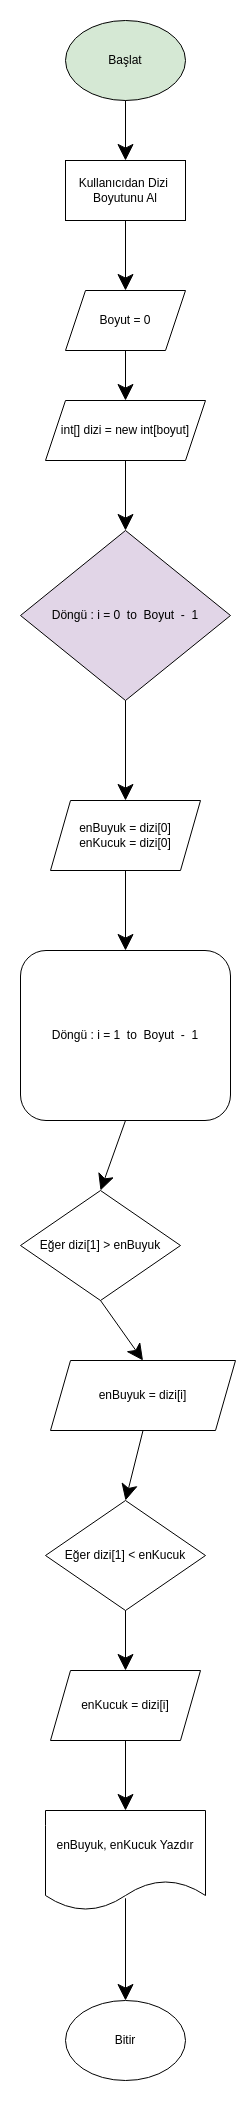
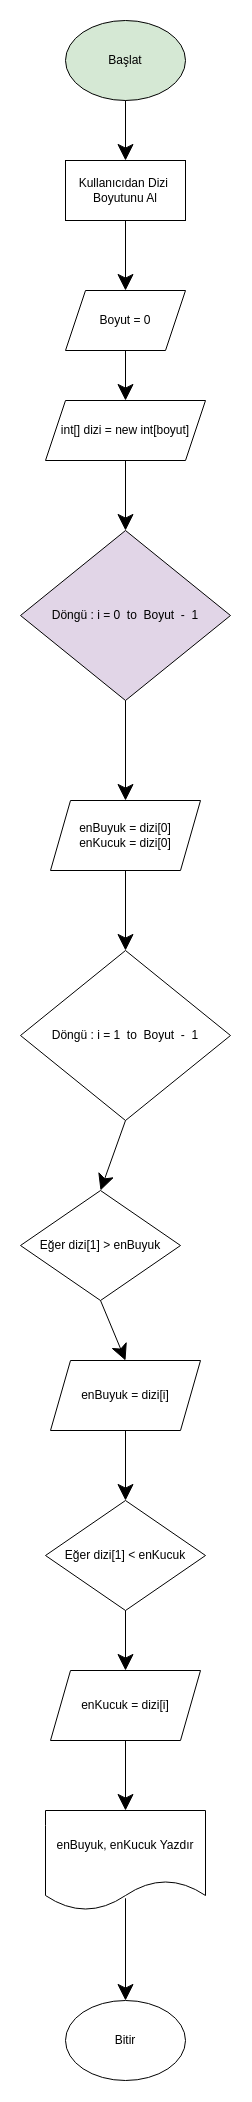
(126, 1036) -> (126, 1036)
(143, 1396) -> (126, 1396)
